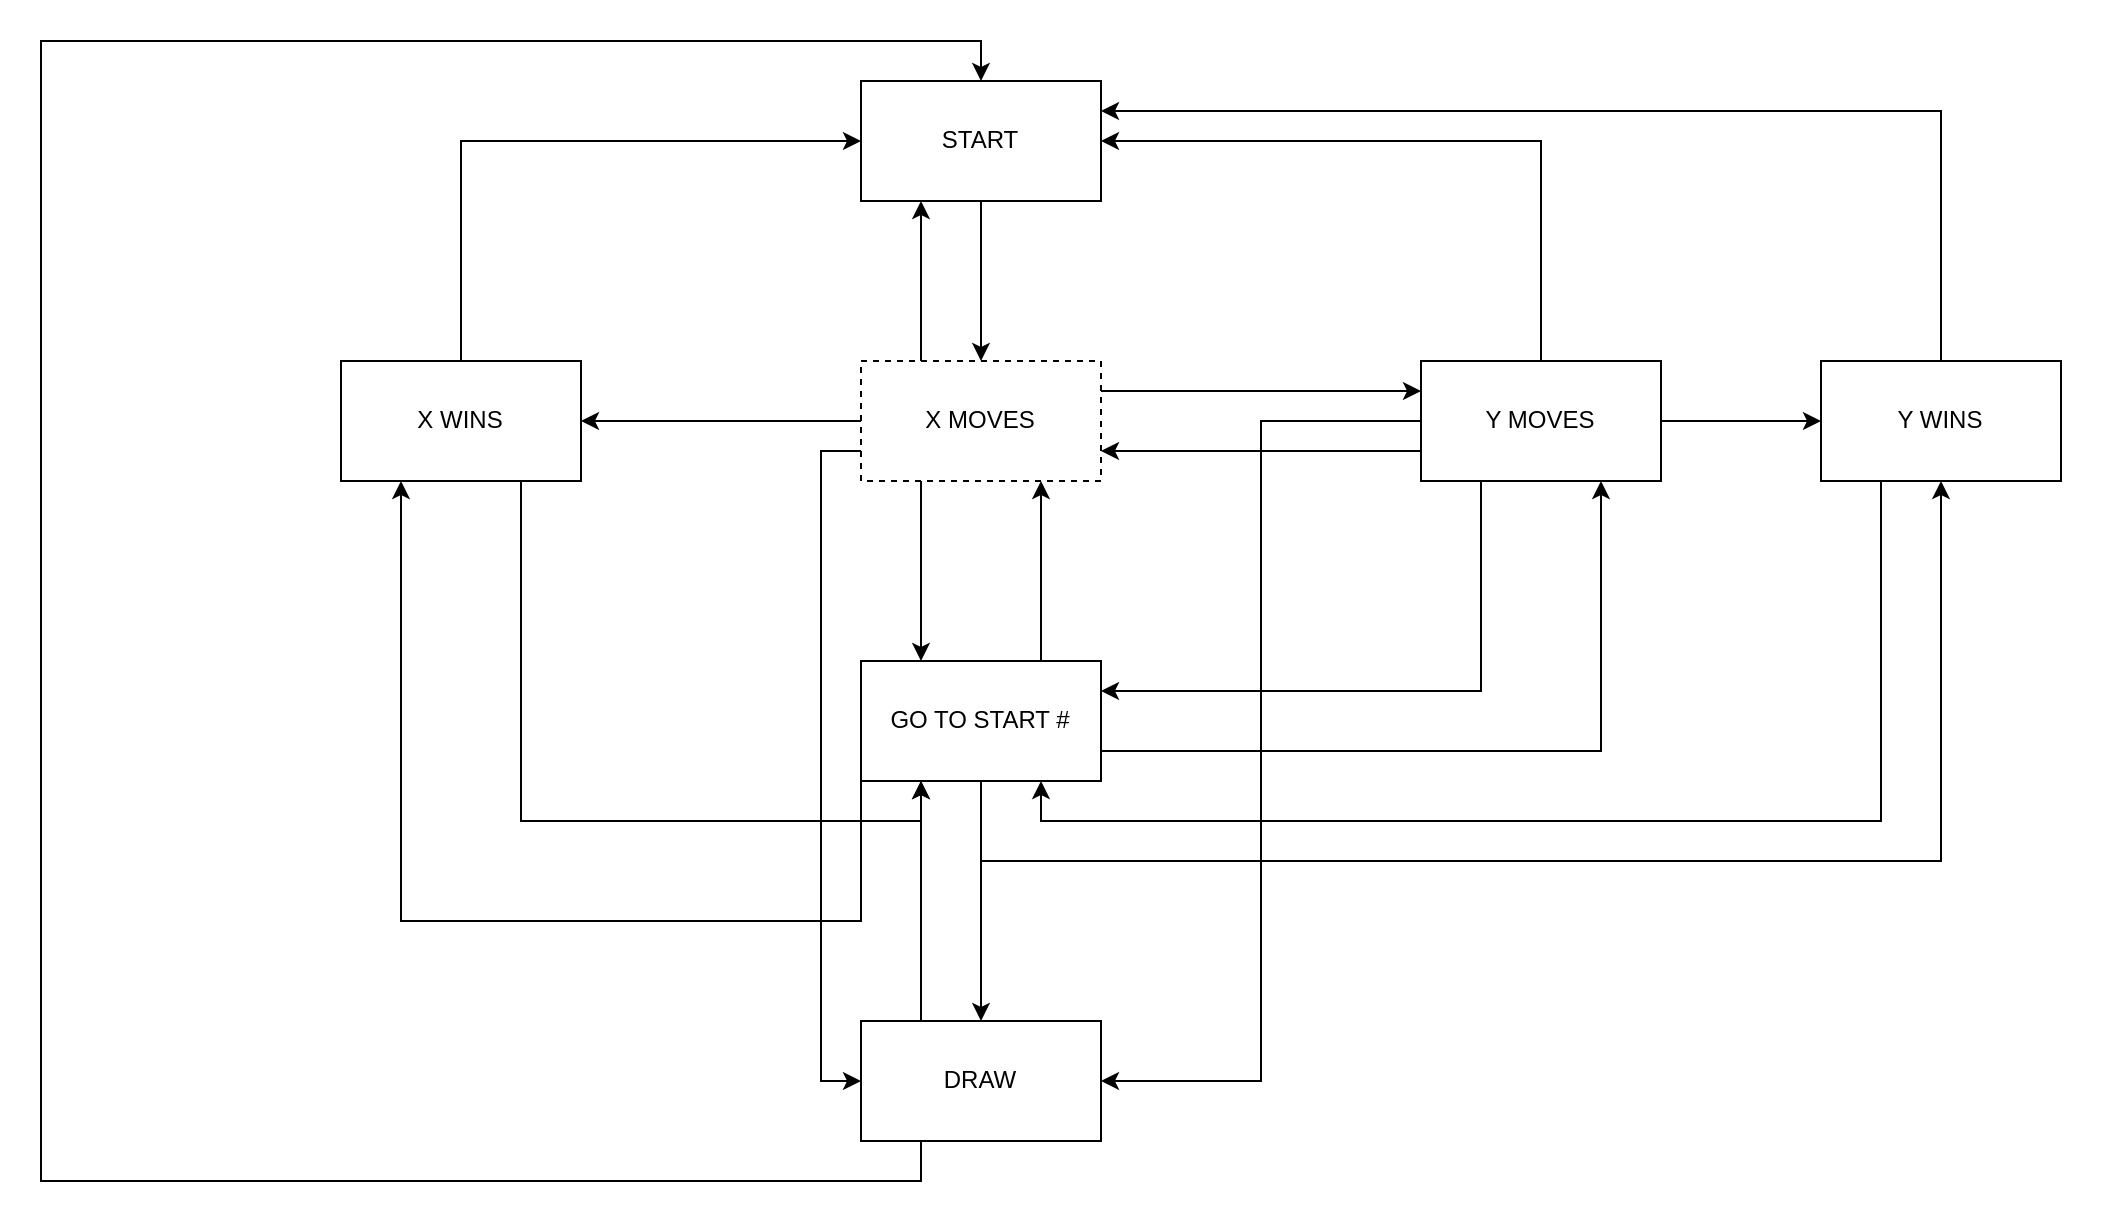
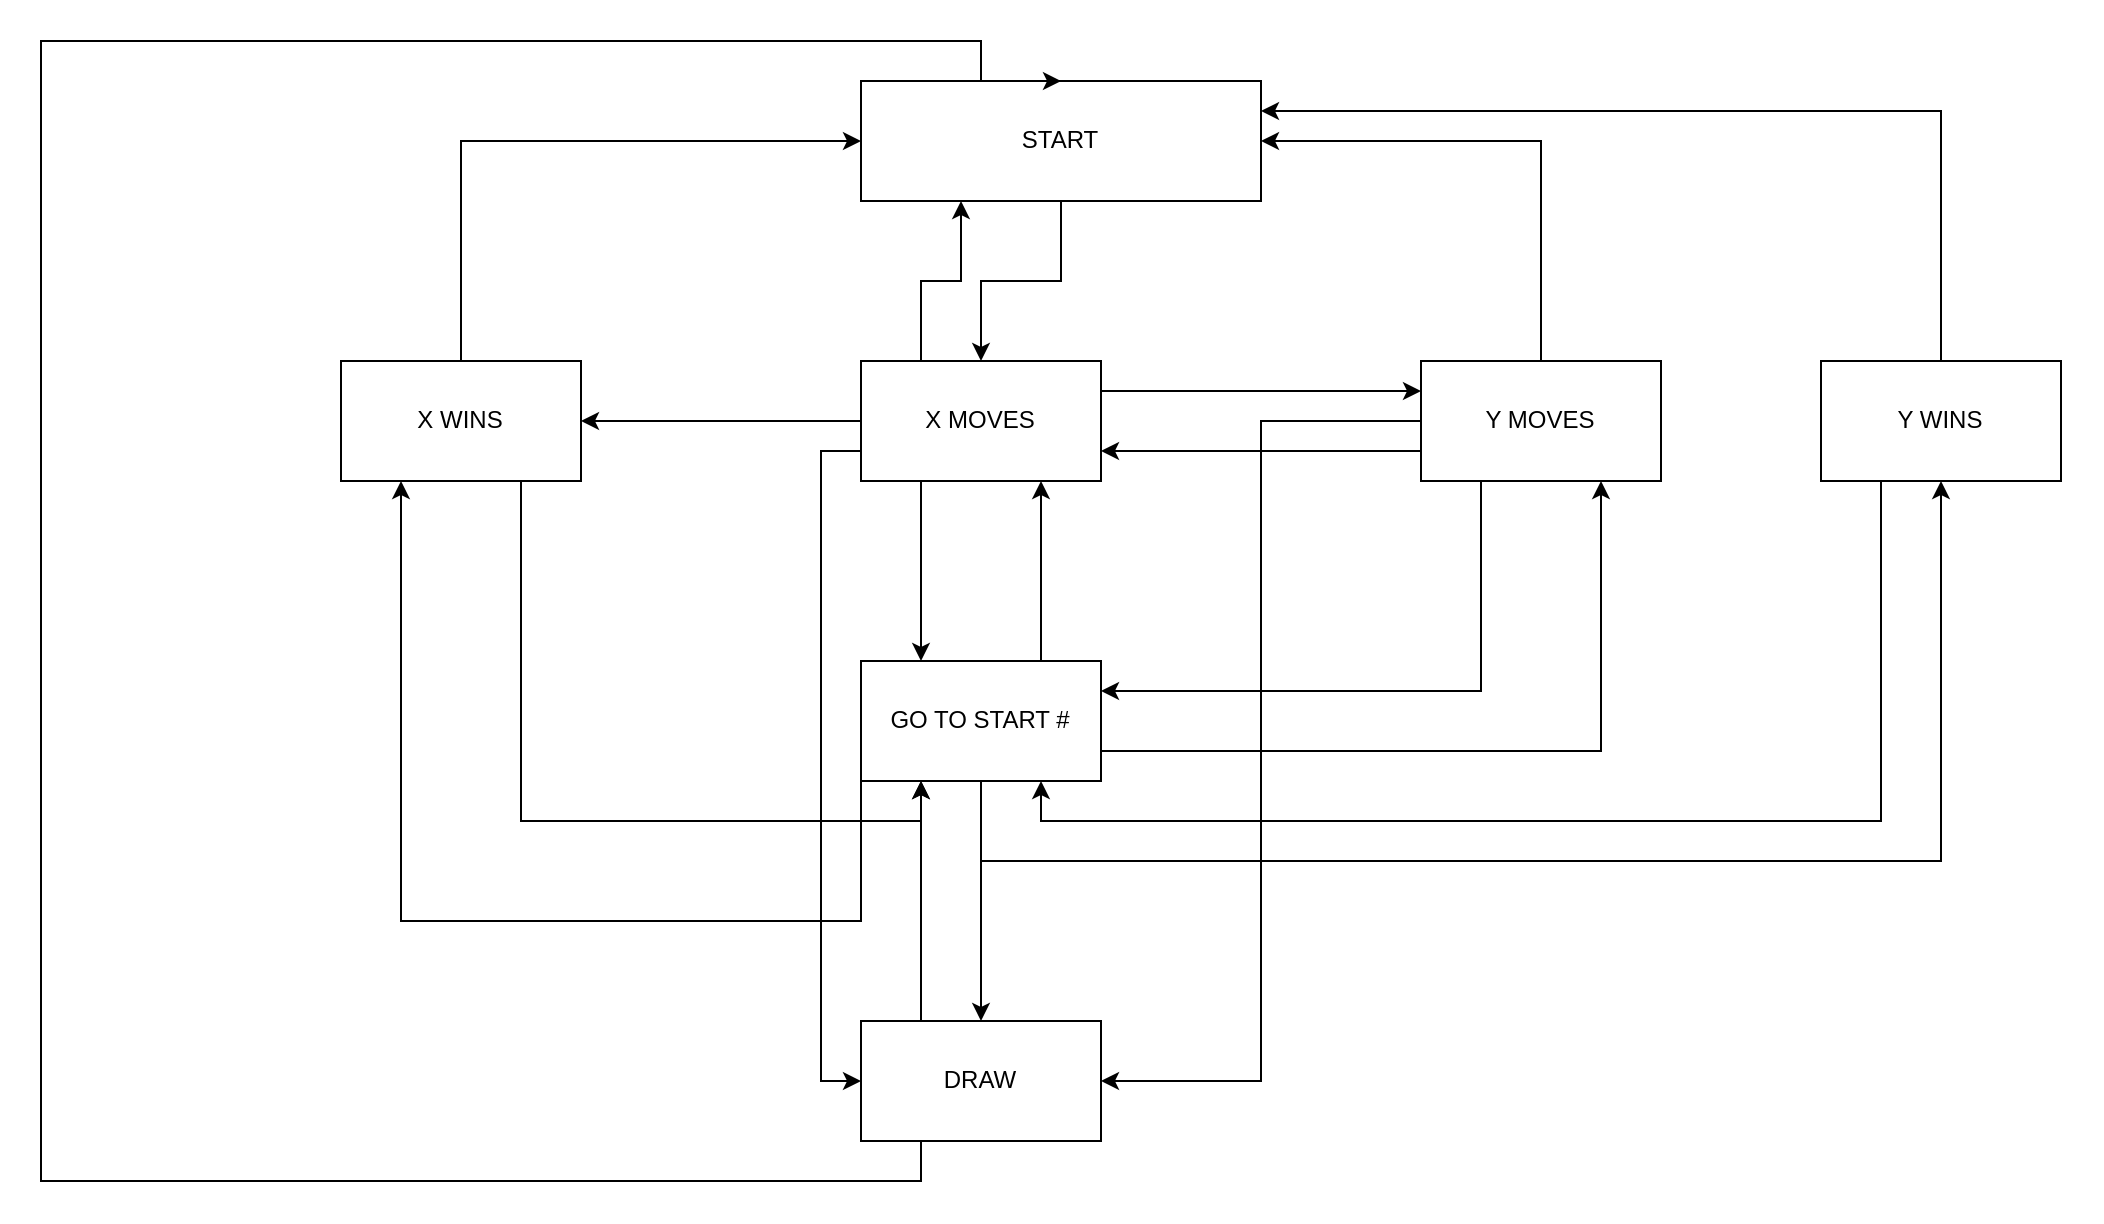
(981, 141) -> (1061, 141)
(981, 421) -> (981, 421)
(1734, 421) -> none
